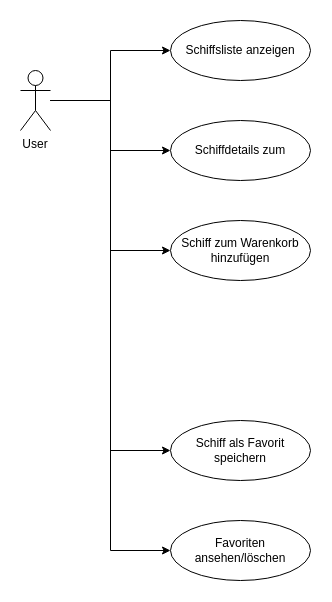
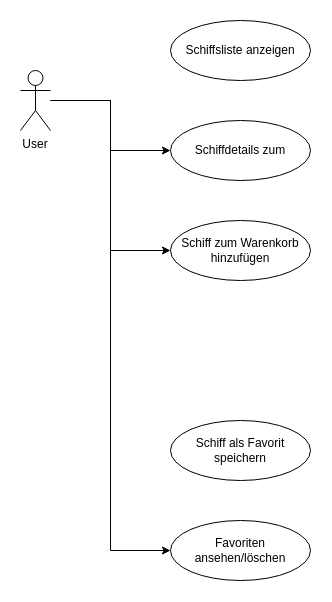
(113, 51) -> none
(138, 451) -> none
